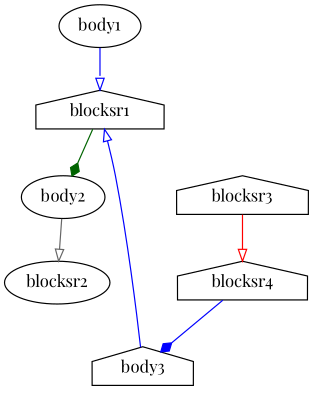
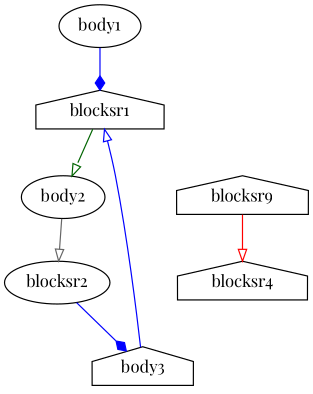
(100, 62) -> (100, 62)
(85, 146) -> (85, 146)
(242, 197) -> (242, 197)
(197, 321) -> (96, 322)
